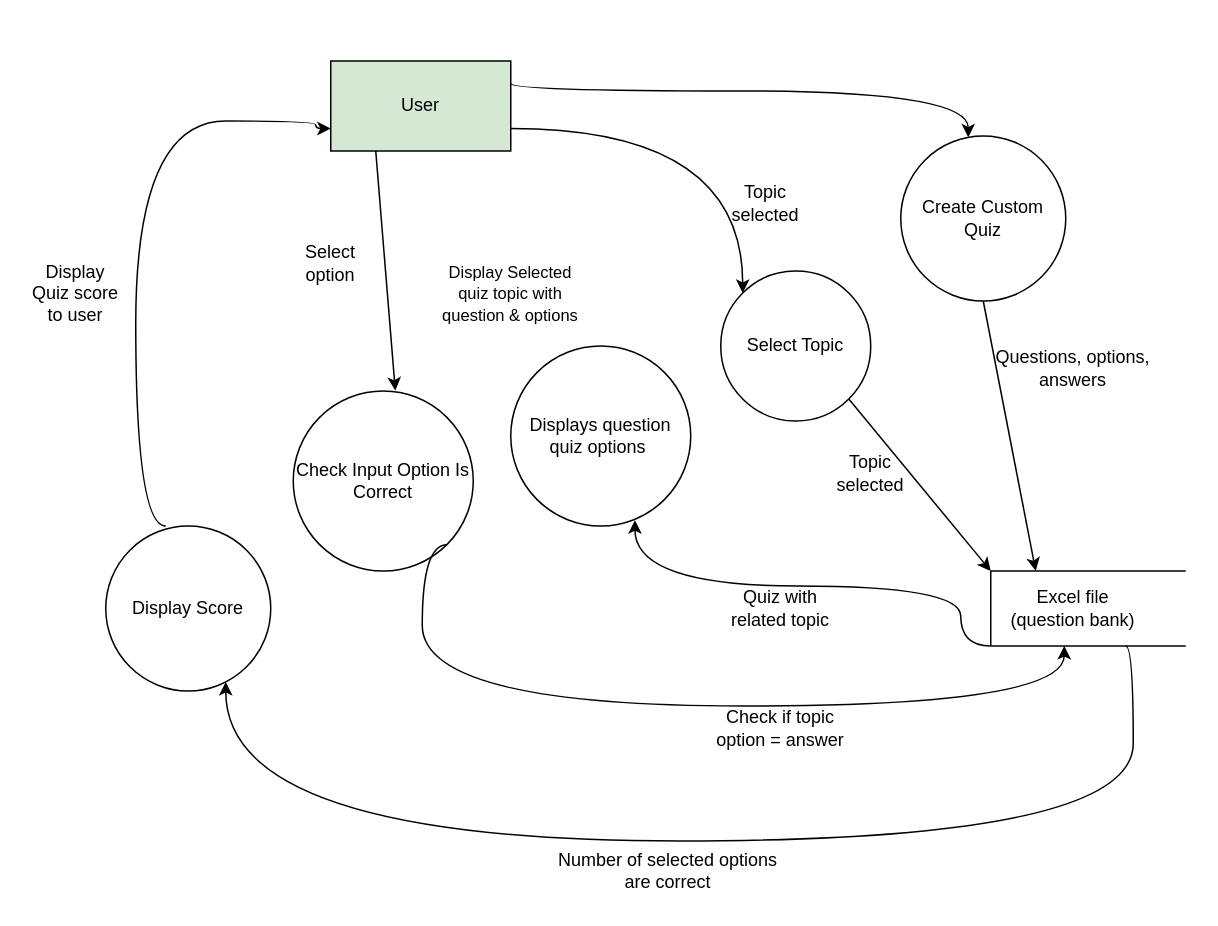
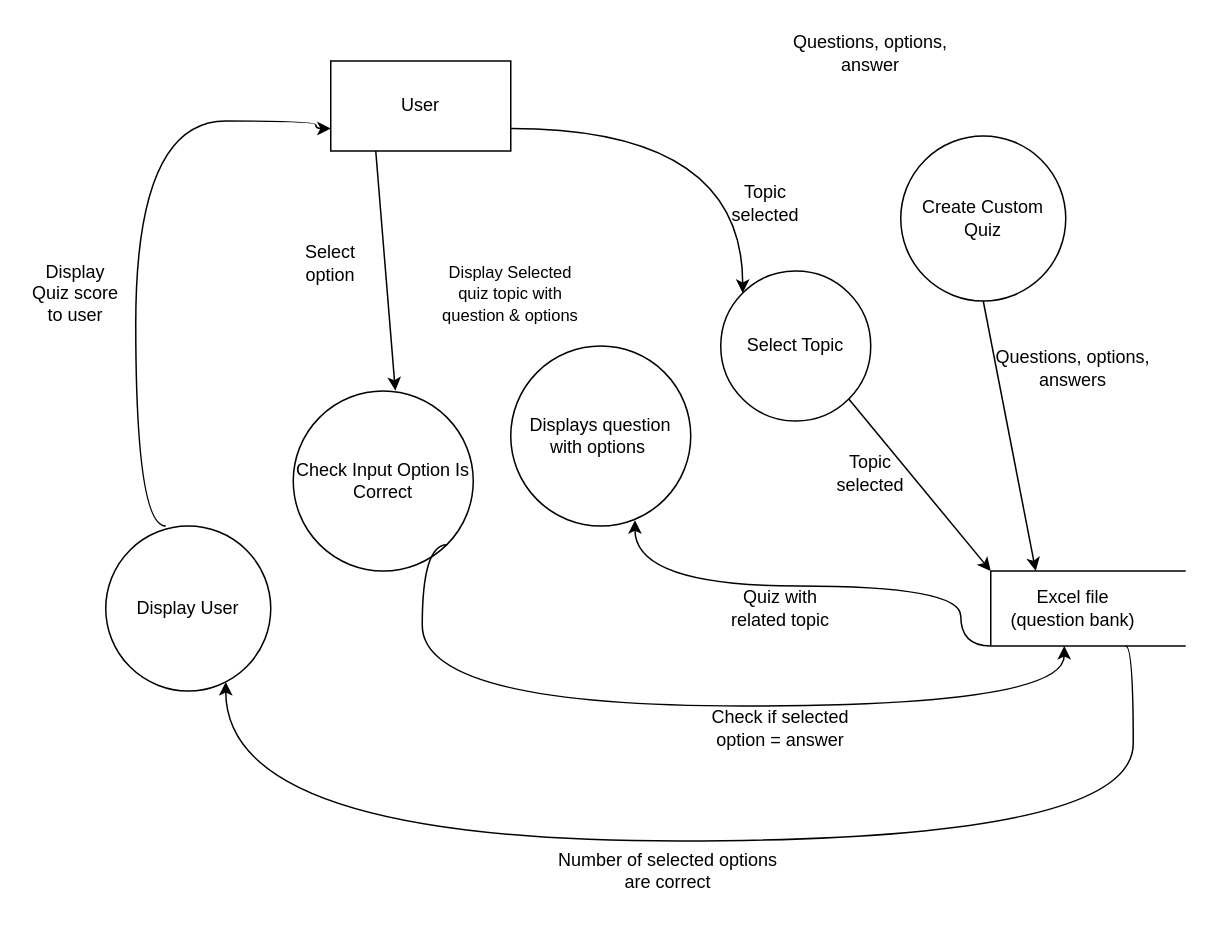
none -> (871, 53)
(744, 91) -> none
(421, 106) -> (421, 106)
(601, 436) -> (601, 436)
(188, 608) -> (188, 608)
(781, 728) -> (781, 728)
